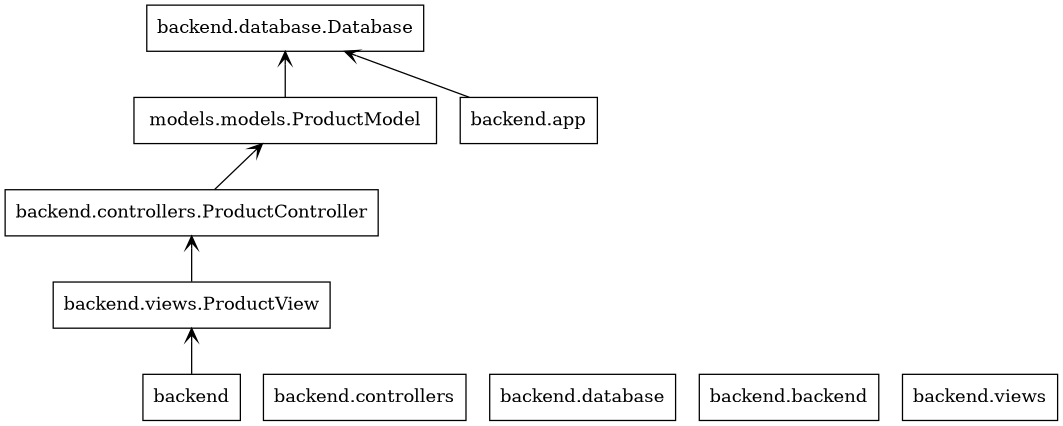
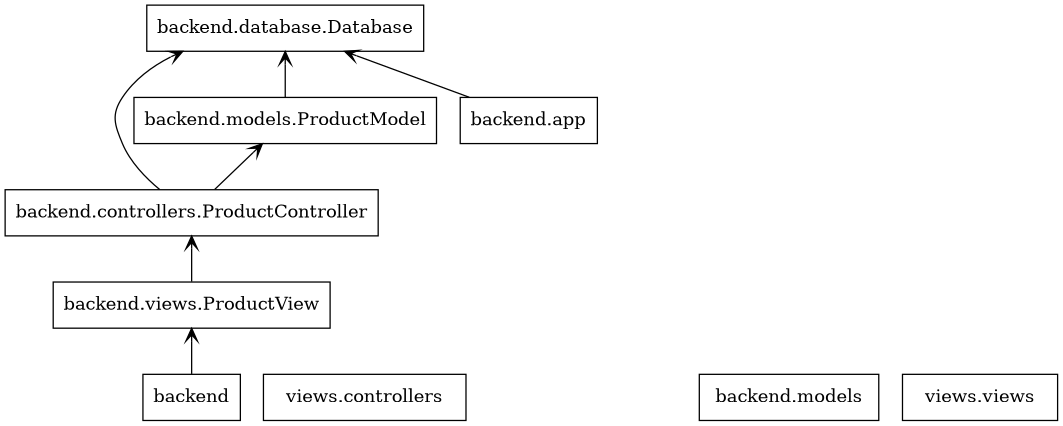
none -> (115, 118)
(285, 121) -> (285, 121)
(365, 397) -> (365, 397)
(583, 397) -> none
(789, 397) -> (789, 397)
(980, 397) -> (980, 397)
